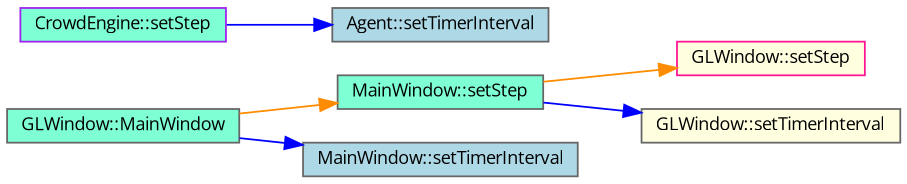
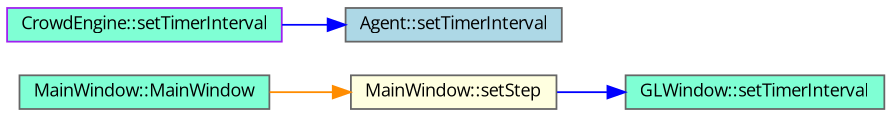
(123, 25) -> (144, 25)
(771, 58) -> none
(440, 92) -> (454, 92)
(123, 126) -> (144, 92)
(771, 126) -> (755, 92)
(440, 160) -> none
